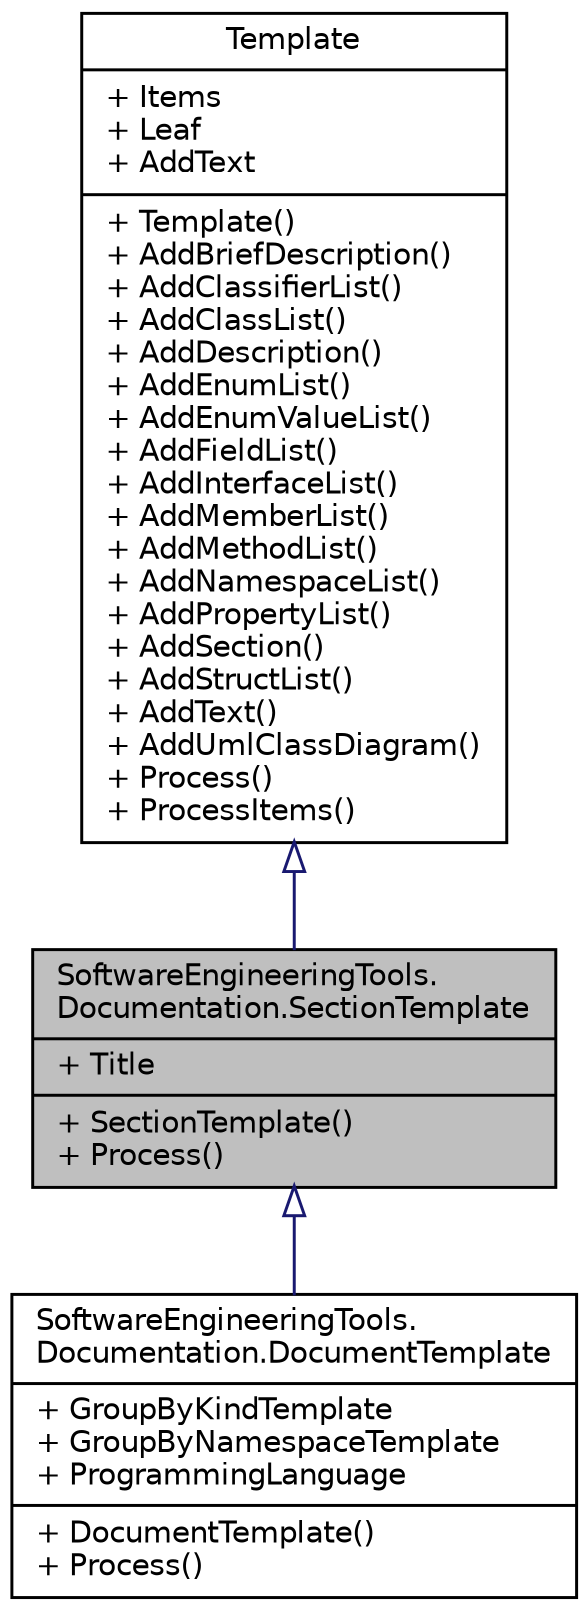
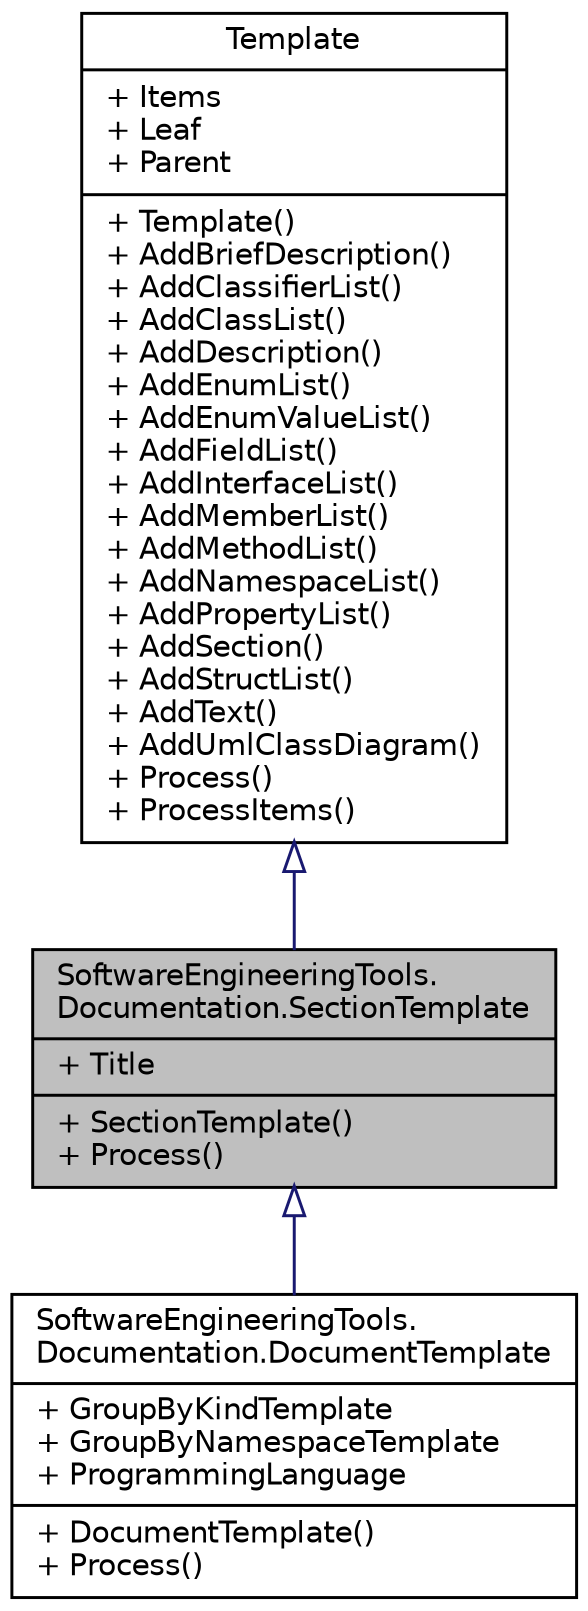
(181, 163) -> (169, 163)
